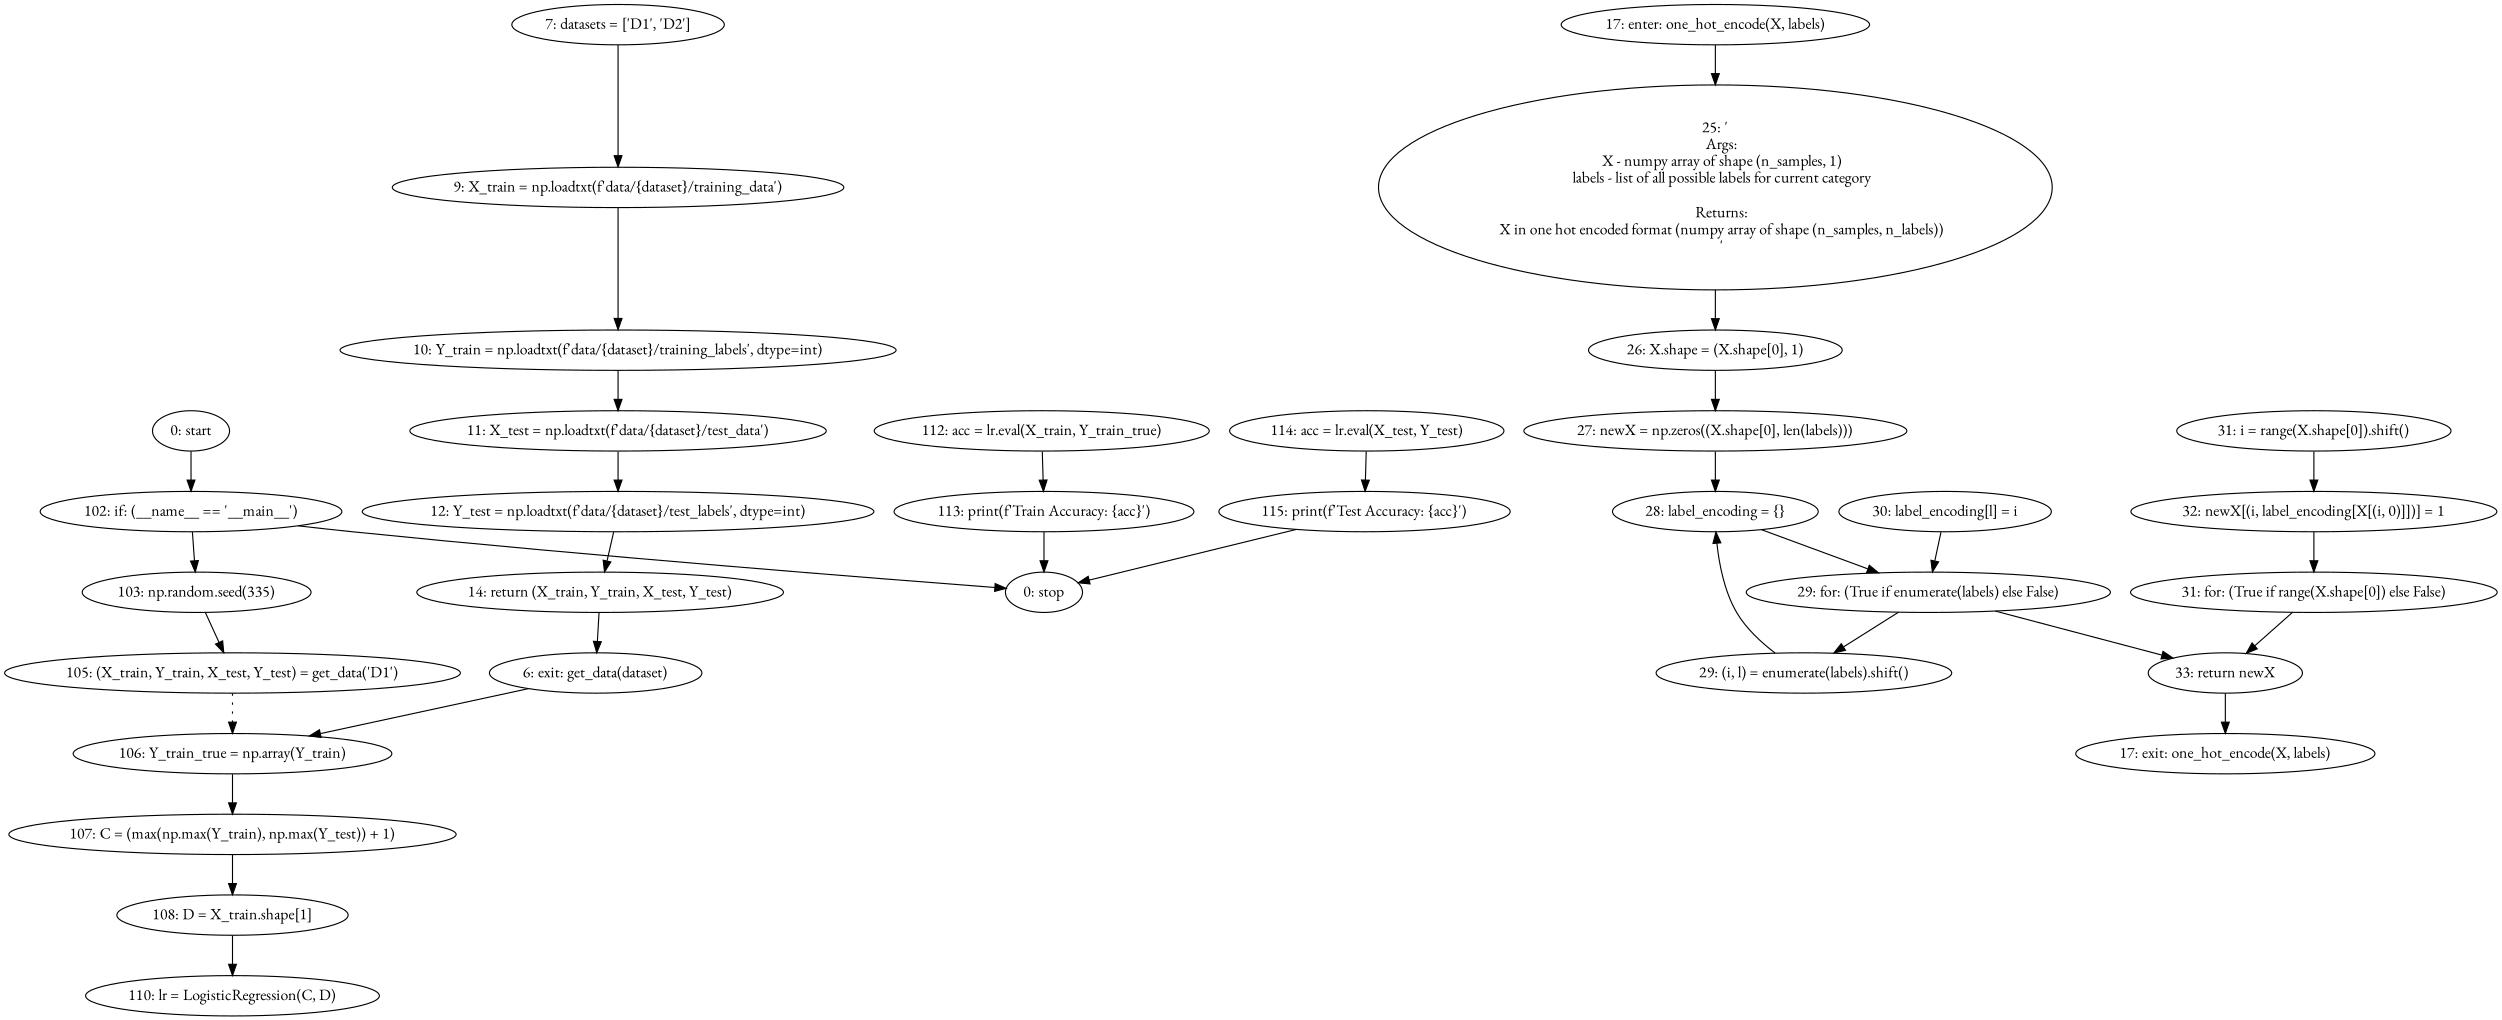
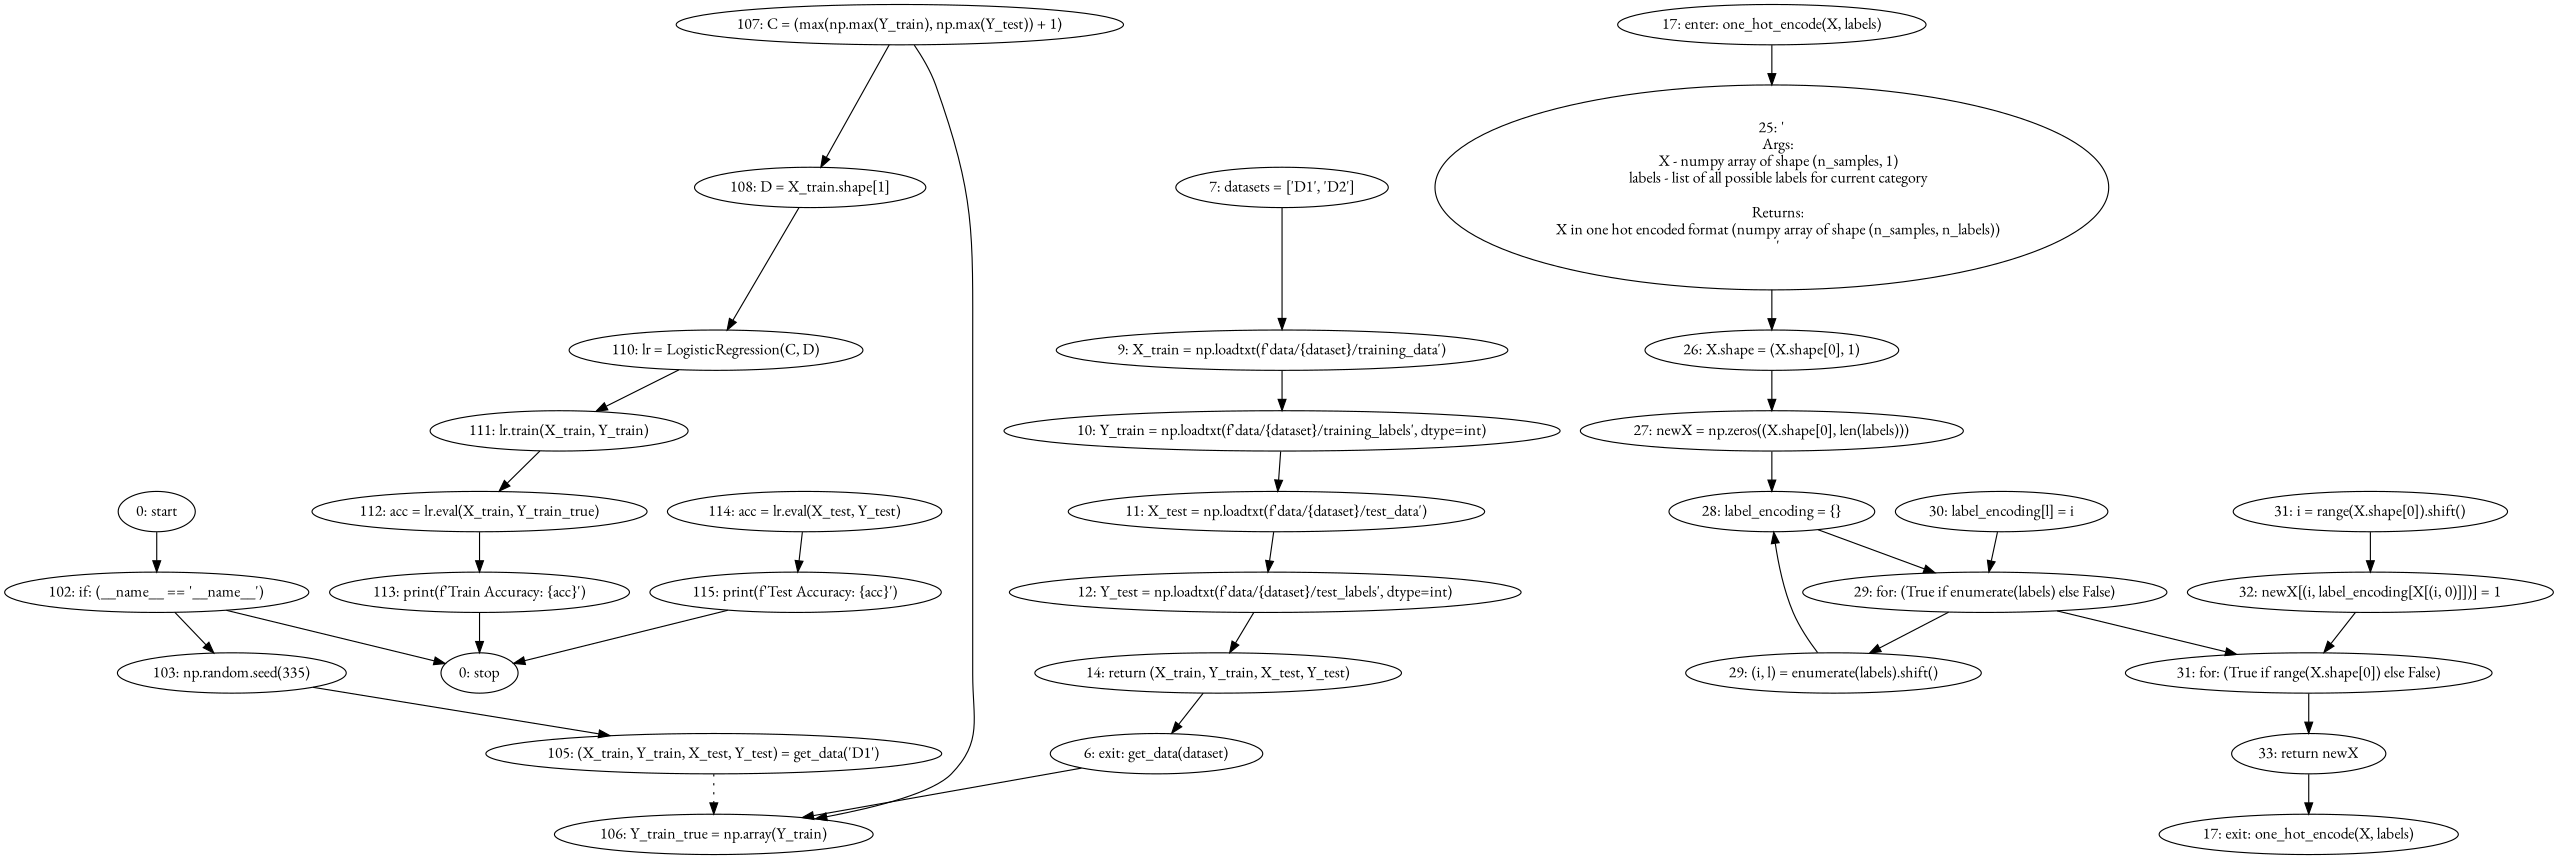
none -> (559, 431)
(191, 512) -> (157, 592)
(2079, 633) -> (2141, 631)
(232, 789) -> (973, 474)
